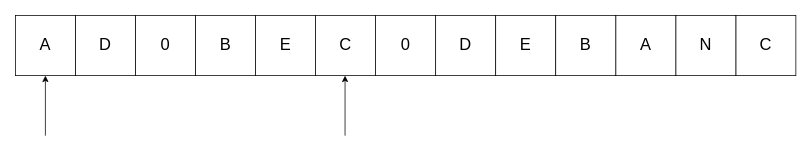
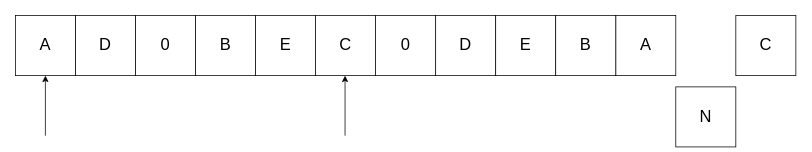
(705, 45) -> (705, 117)
